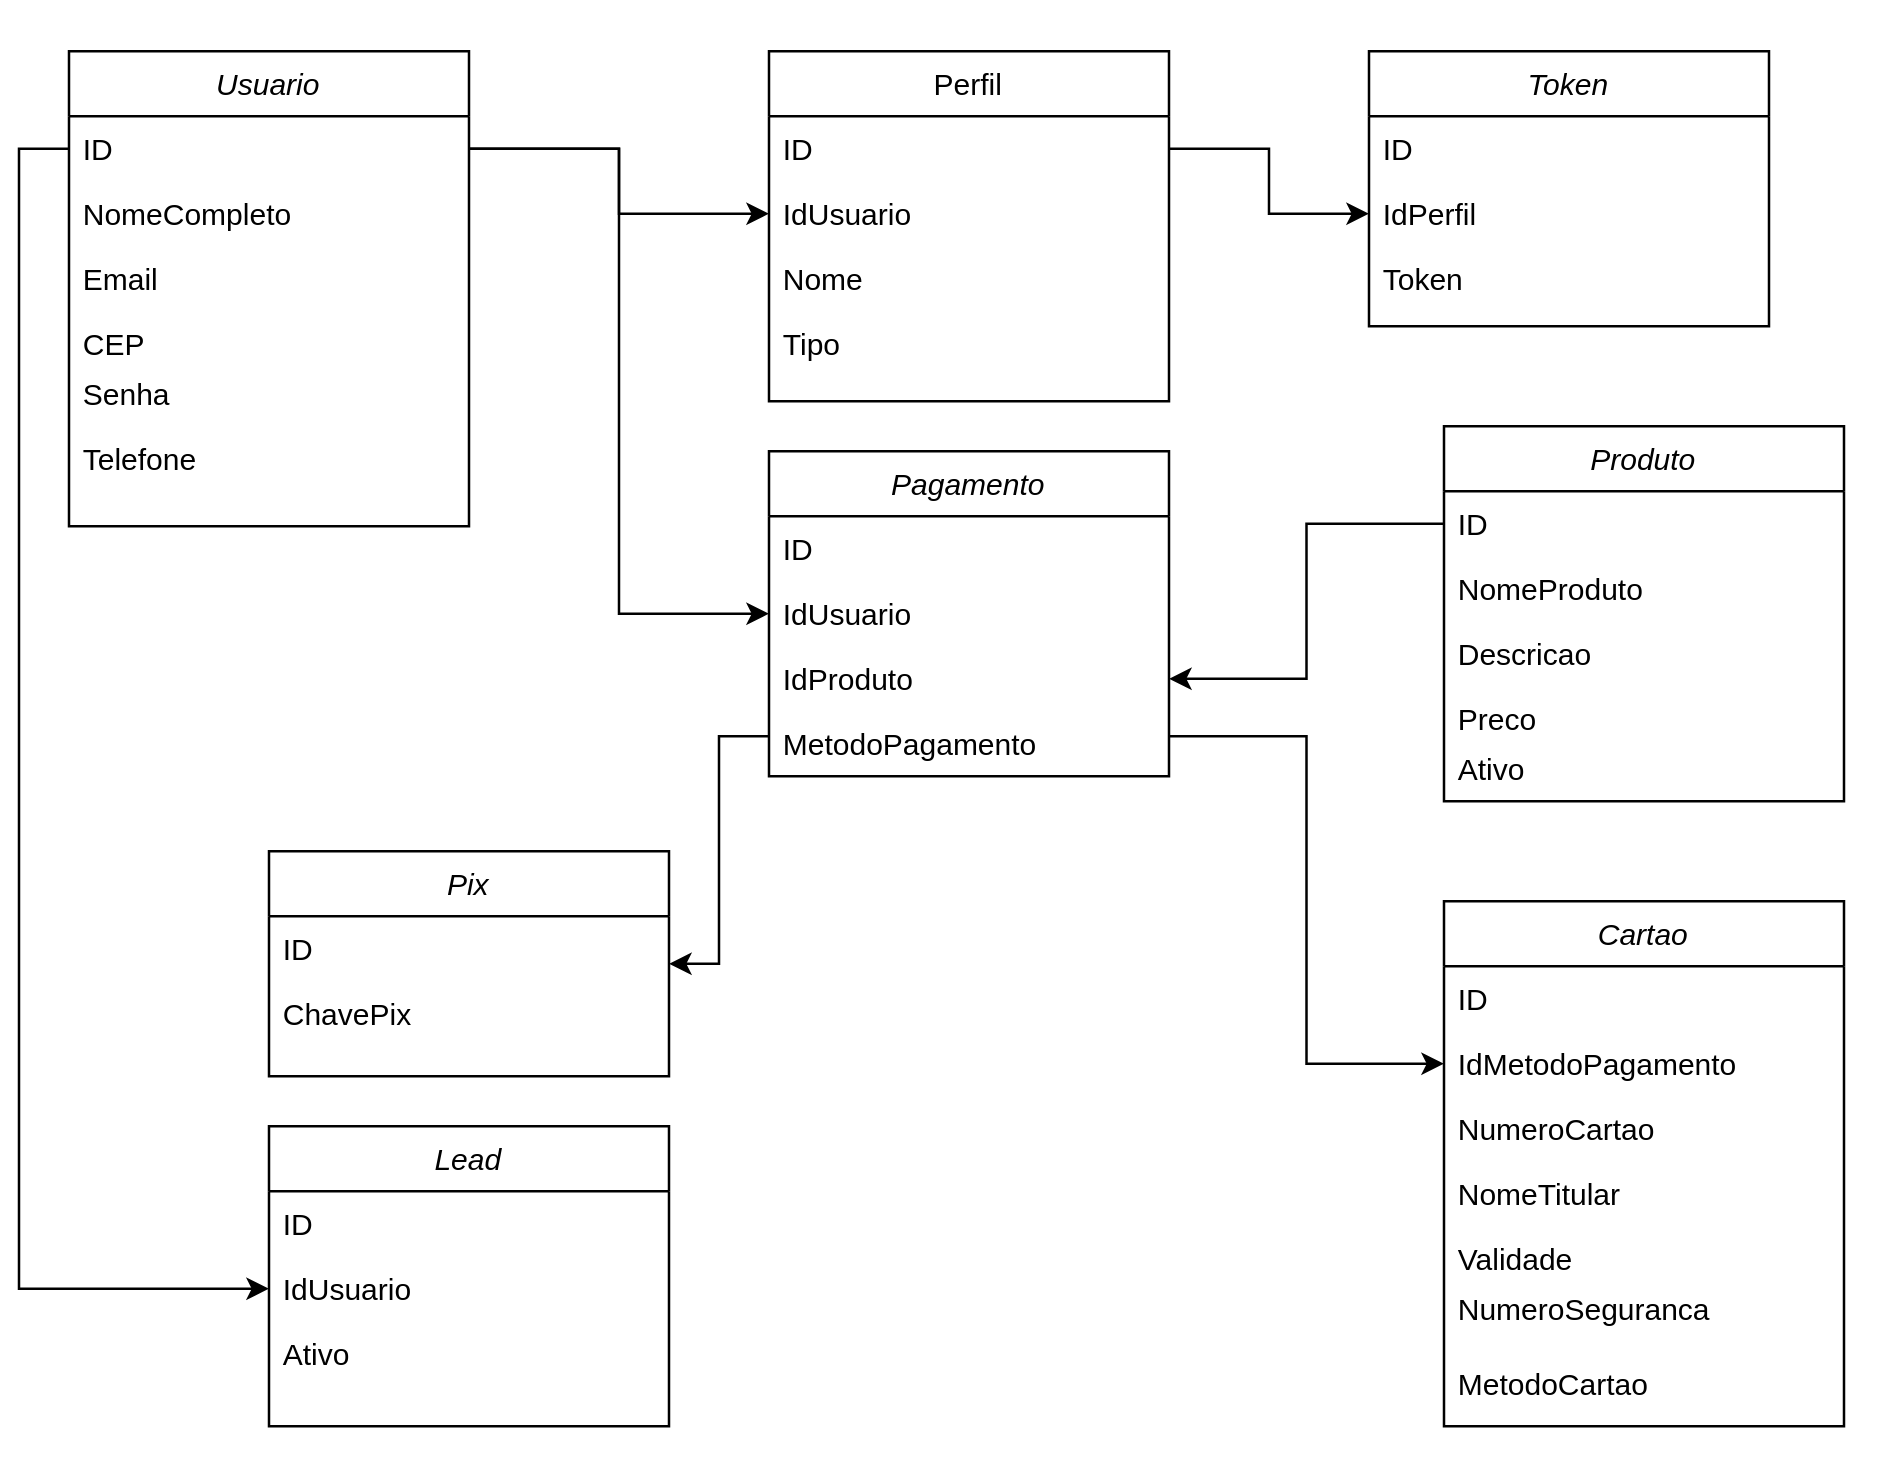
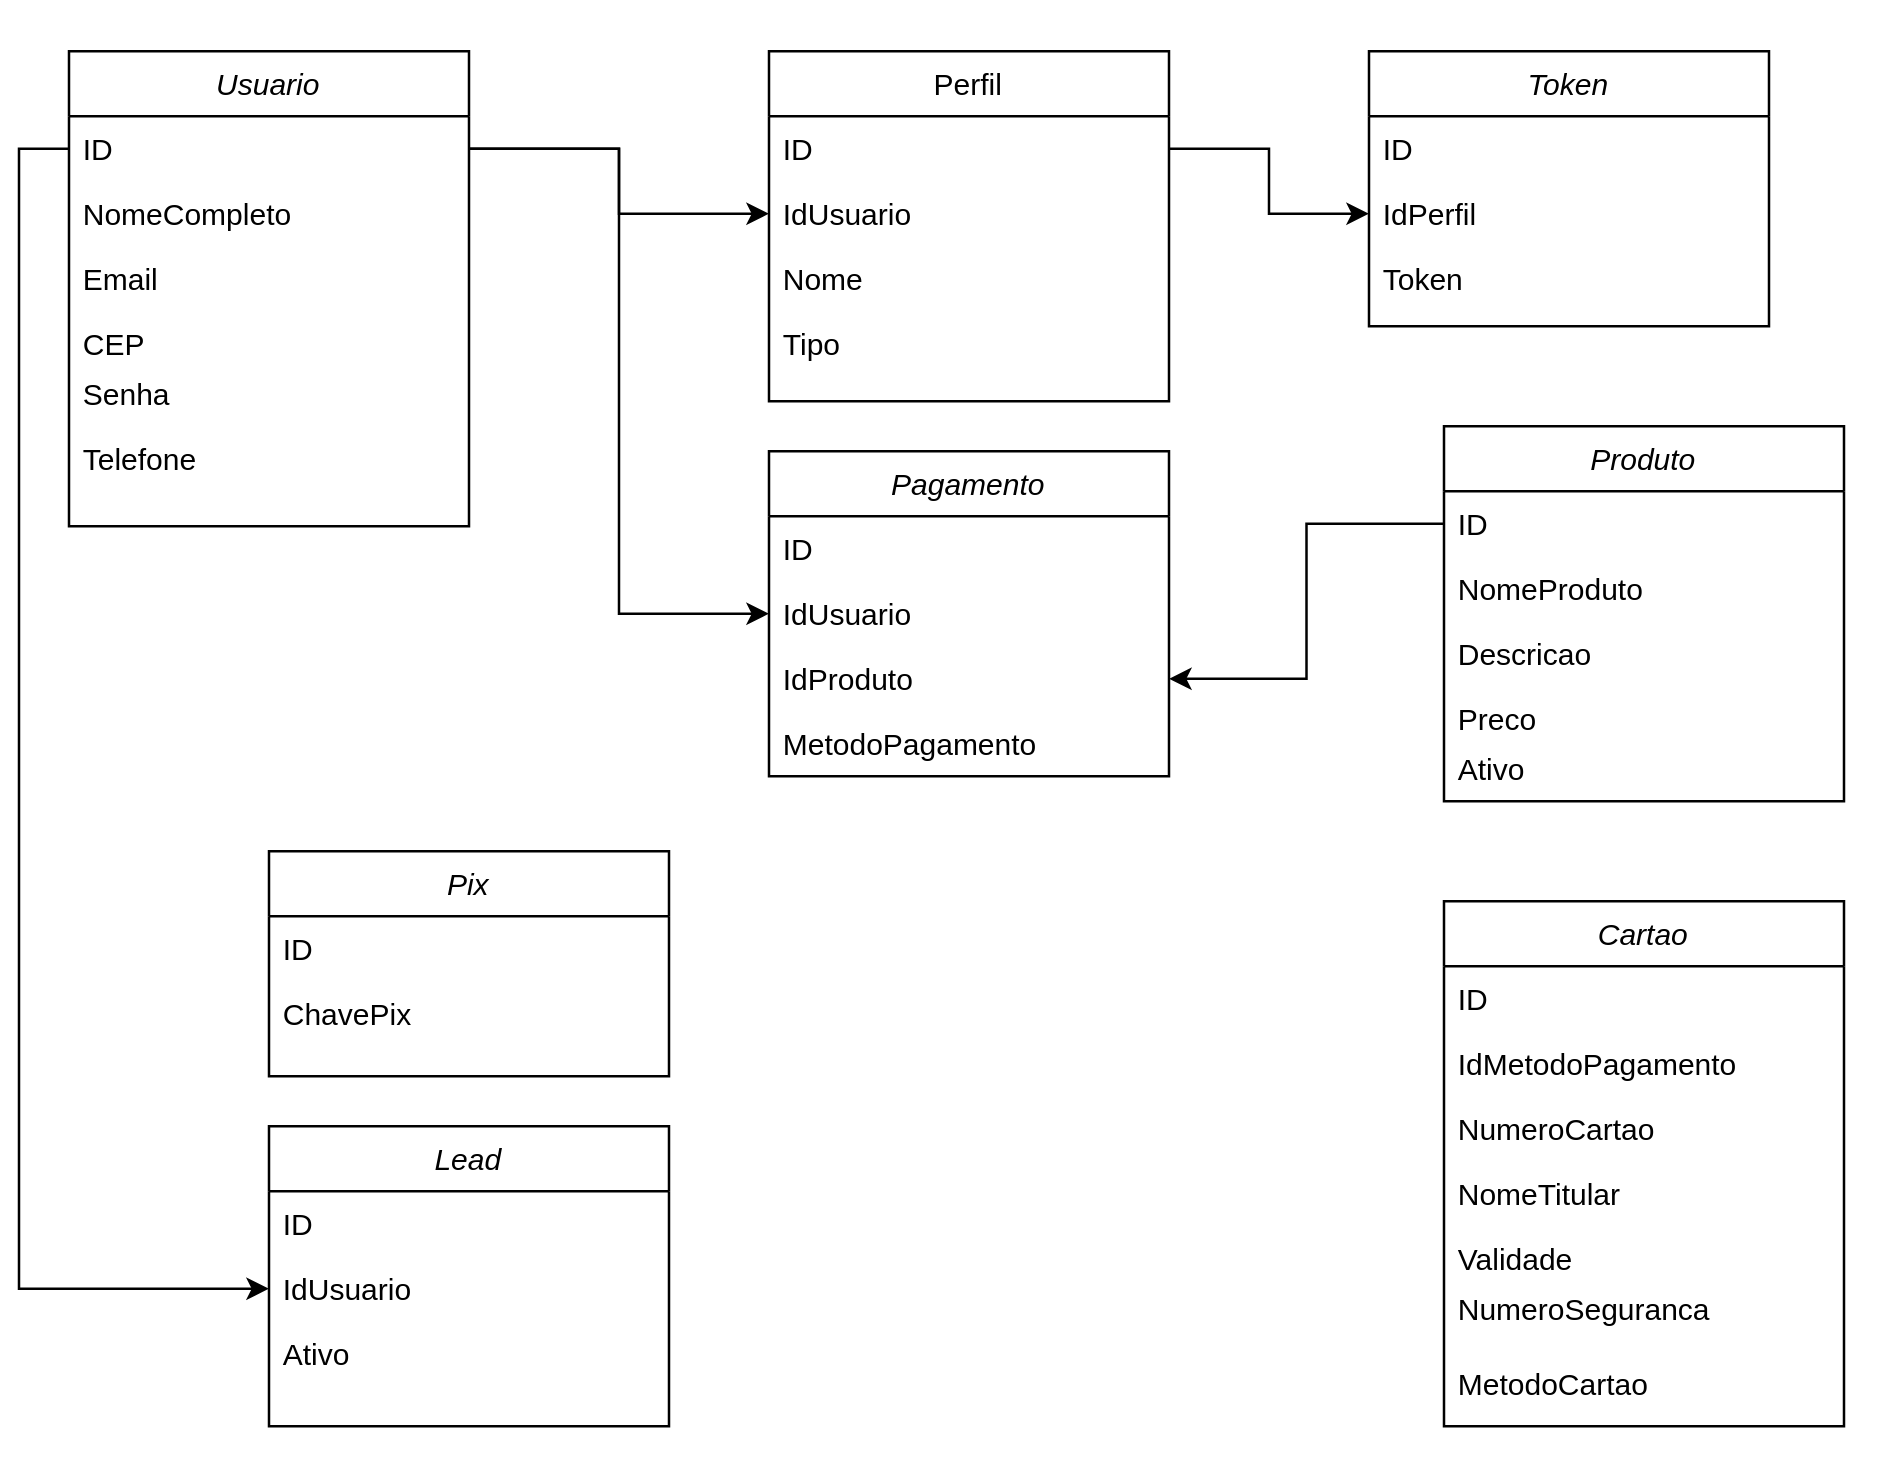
(719, 844) -> none
(1306, 893) -> none
